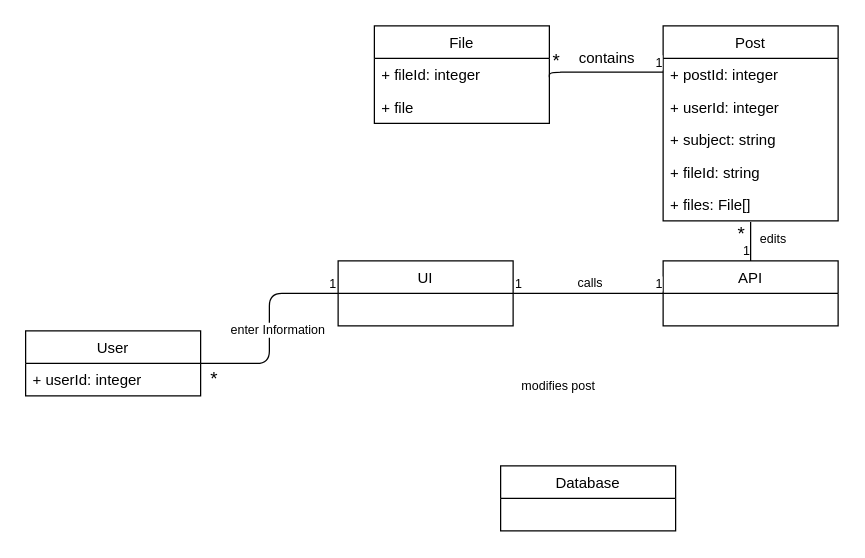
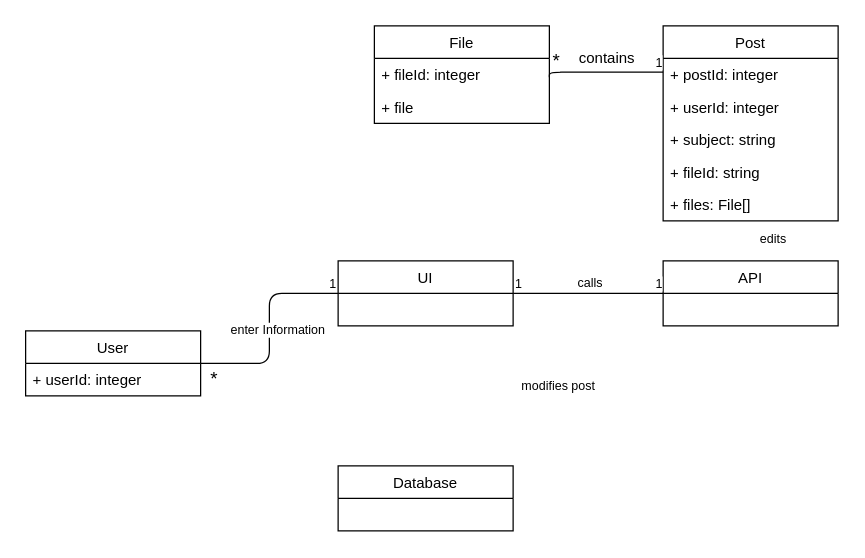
(751, 239) -> none
(588, 498) -> (426, 498)
